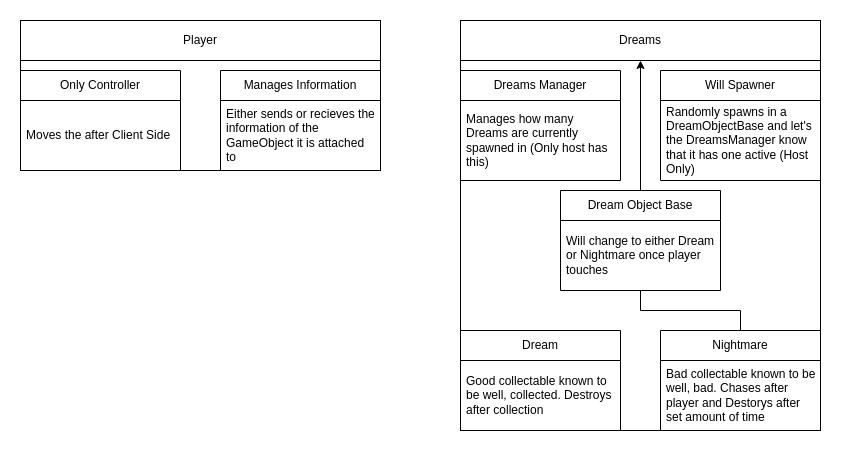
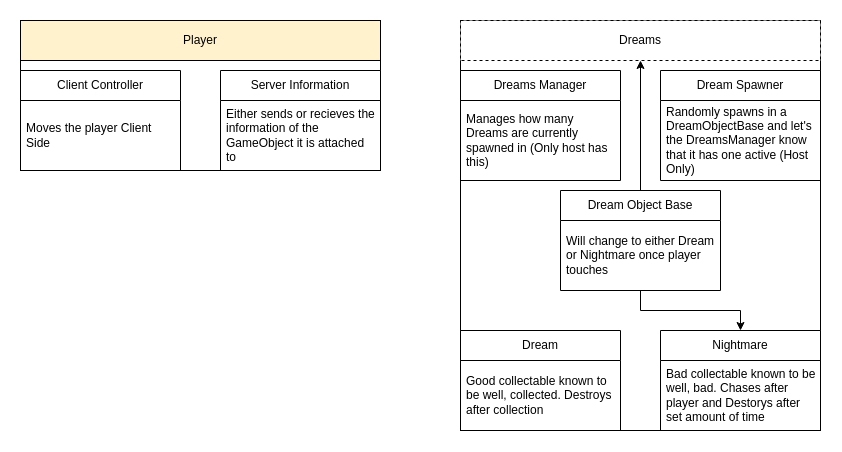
(201, 41) -> (201, 41)
(641, 41) -> (641, 41)
(101, 86) -> (101, 86)
(301, 86) -> (301, 86)
(741, 86) -> (741, 86)
(102, 136) -> (102, 136)
(741, 325) -> (741, 322)
